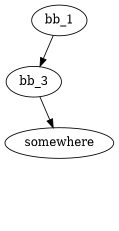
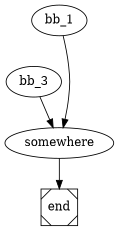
(48, 47) -> (70, 77)
none -> (59, 207)
